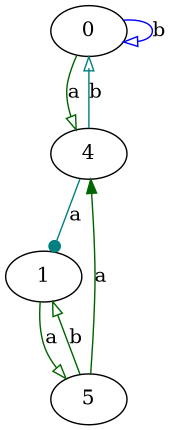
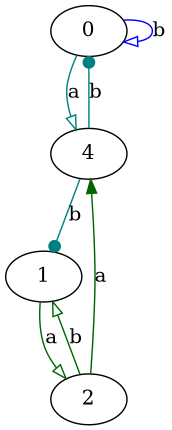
(67, 85) -> (67, 85)
(89, 98) -> (89, 98)
(75, 215) -> (75, 215)
(89, 399) -> (89, 399)
